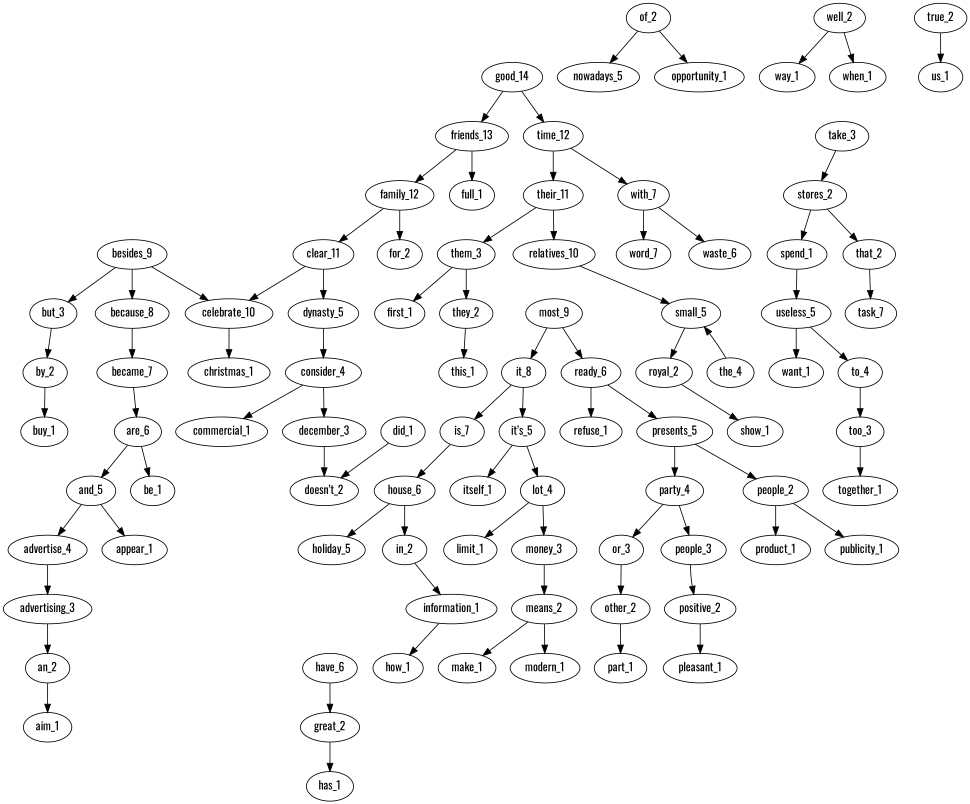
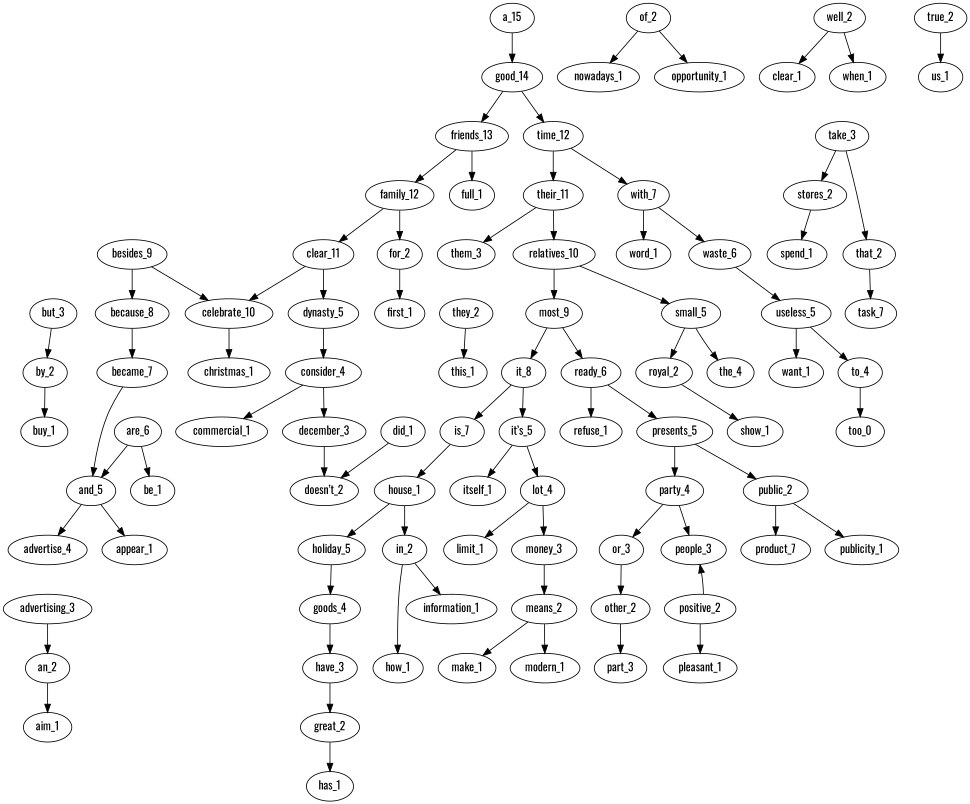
none -> (512, 18)
(598, 77) -> (598, 77)
(787, 77) -> (787, 77)
(839, 222) -> (856, 191)
(644, 254) -> (644, 254)
(466, 280) -> none
none -> (554, 280)
(797, 280) -> (754, 281)
(436, 281) -> (400, 280)
(95, 282) -> none
(718, 345) -> (704, 341)
(135, 398) -> (104, 426)
(860, 432) -> (860, 432)
(405, 491) -> (405, 491)
(776, 491) -> (776, 491)
(860, 491) -> none
(776, 550) -> (776, 550)
(48, 575) -> none
(691, 576) -> (703, 583)
none -> (330, 609)
(427, 636) -> (398, 605)
(330, 668) -> (330, 668)
(621, 668) -> (621, 668)
